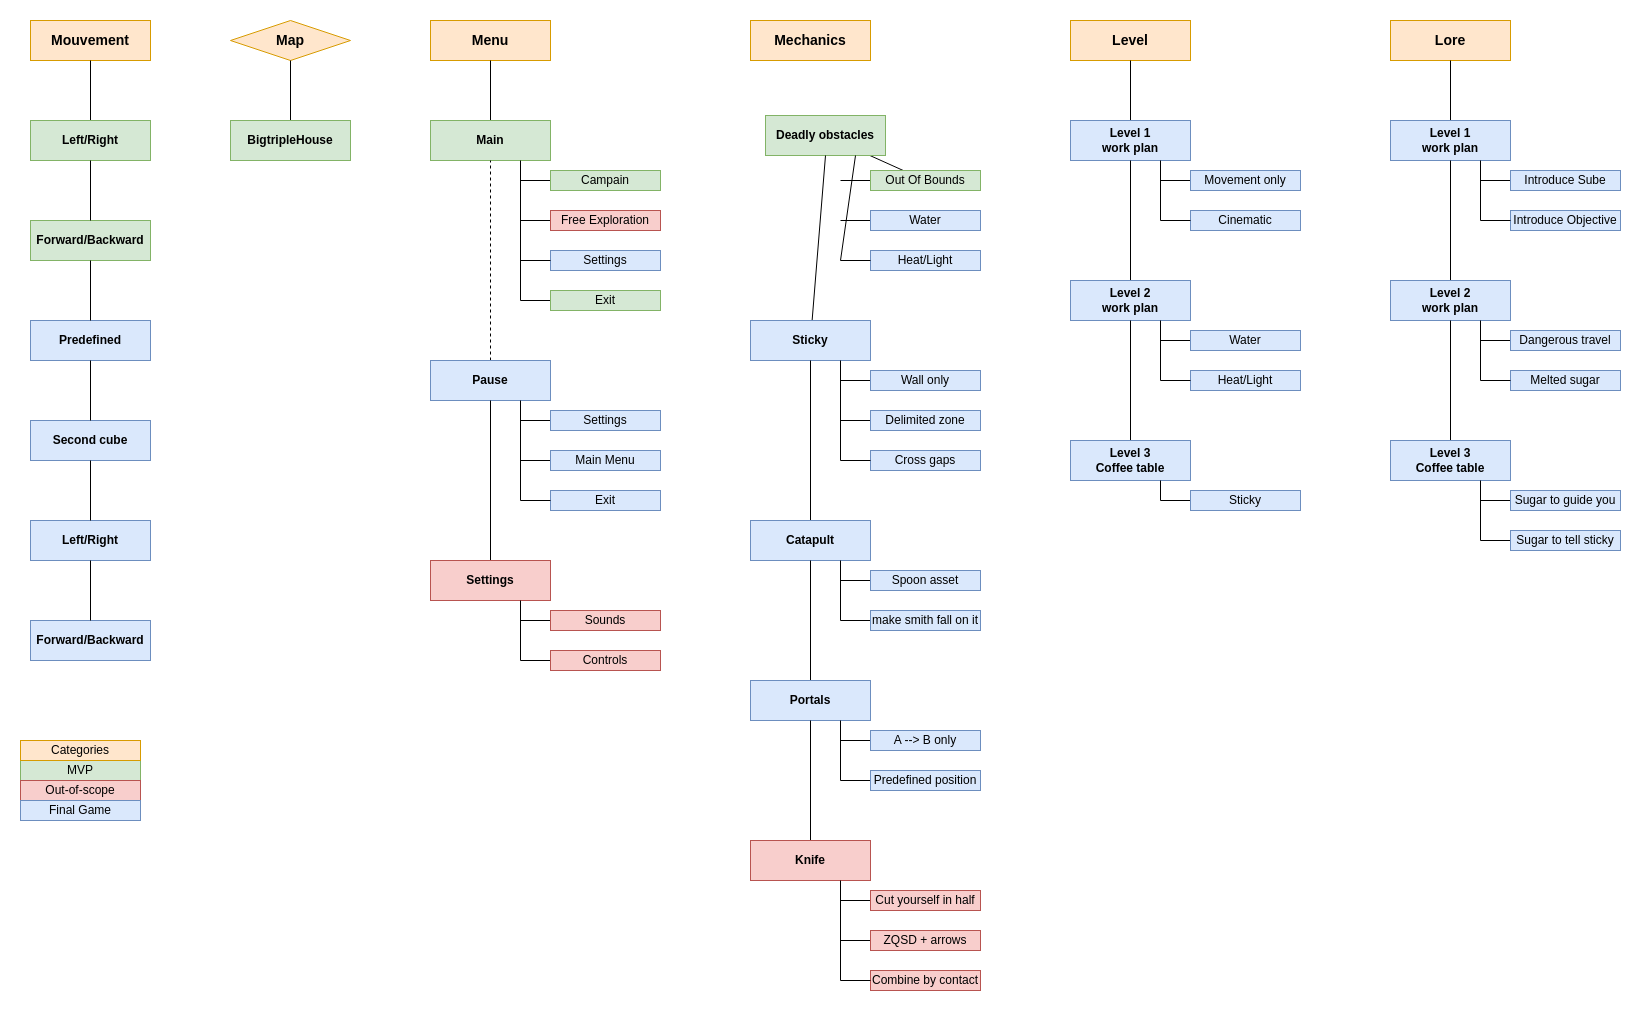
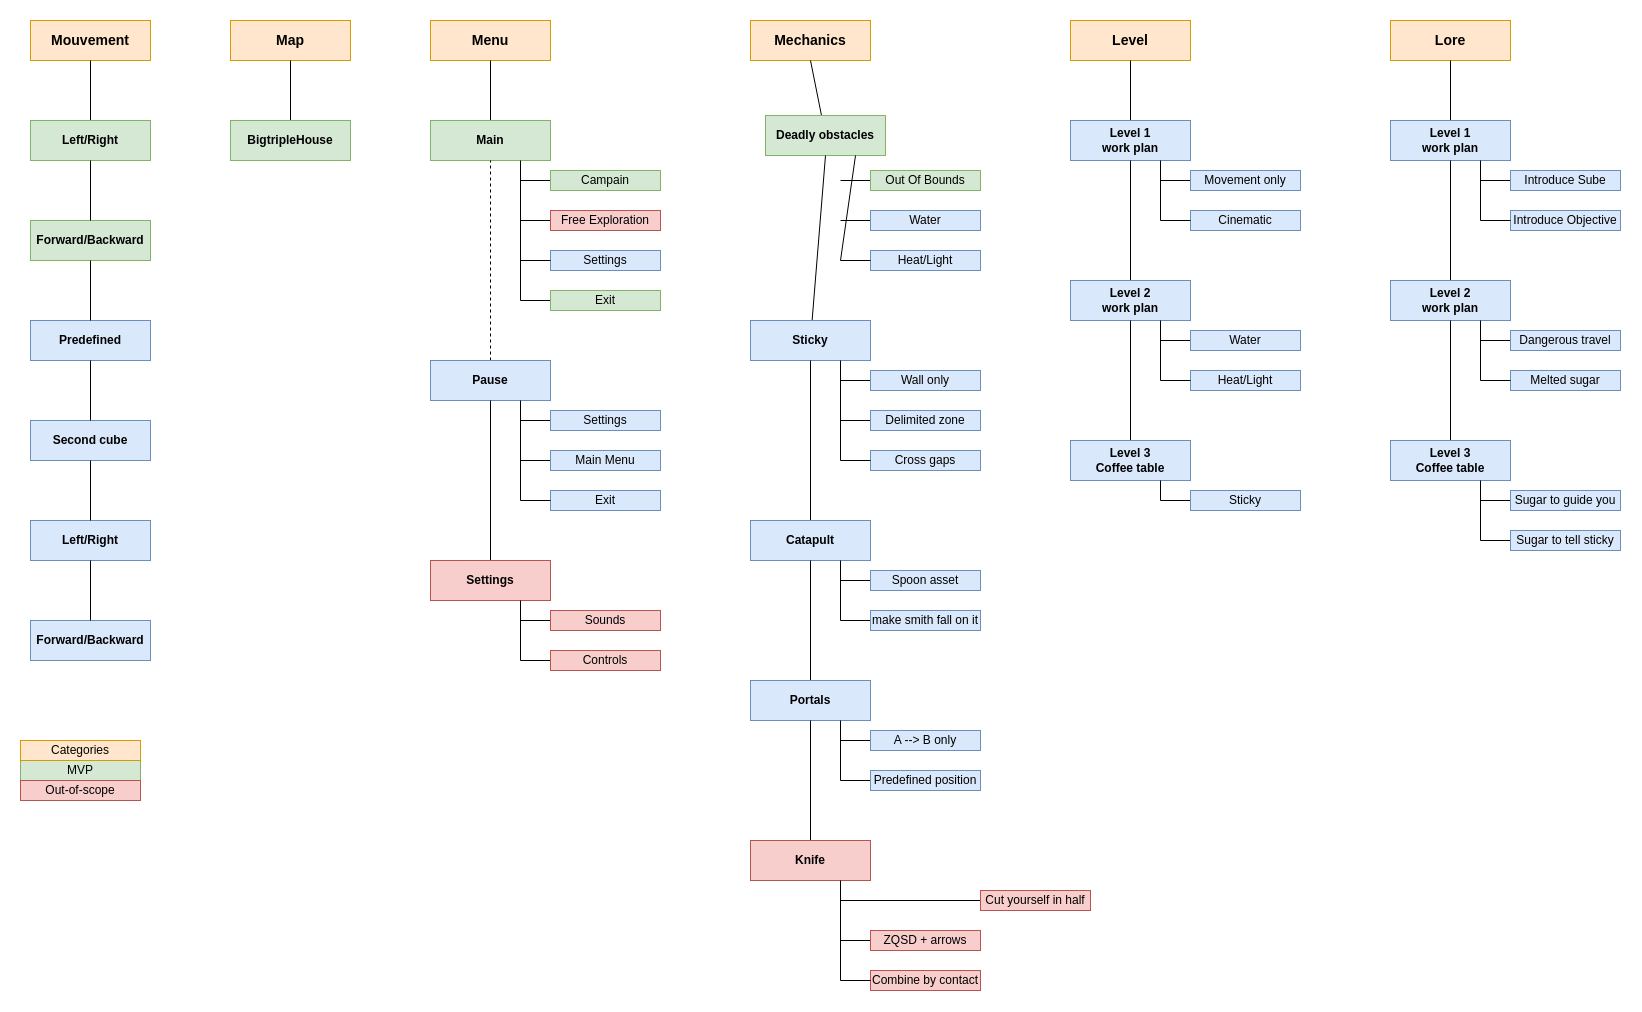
(291, 41) -> (291, 41)
(887, 163) -> (816, 88)
(81, 811) -> none
(926, 901) -> (1036, 901)
